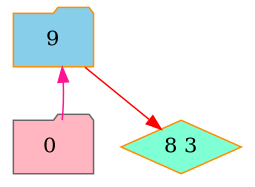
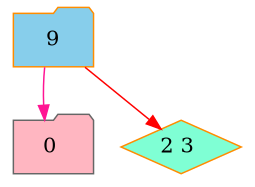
(63, 101) -> (44, 86)
(181, 147) -> (181, 147)
